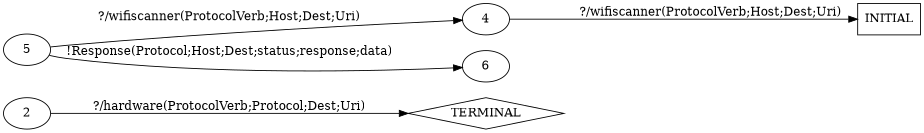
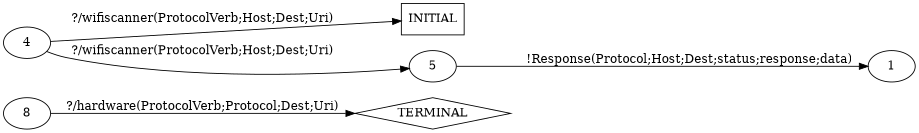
(252, 32) -> (223, 74)
(486, 66) -> (892, 66)
(27, 113) -> (27, 113)
